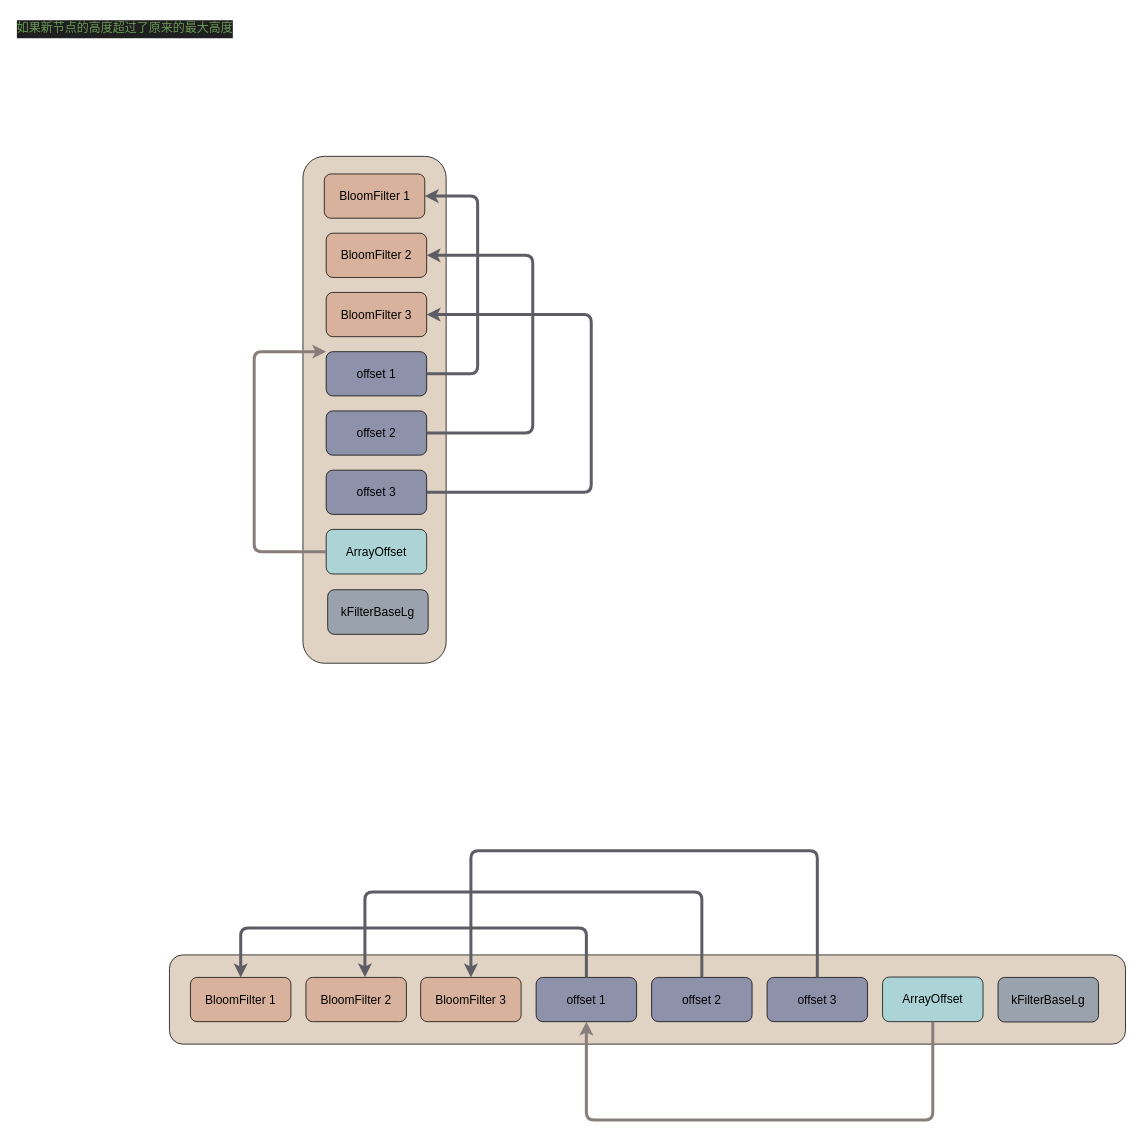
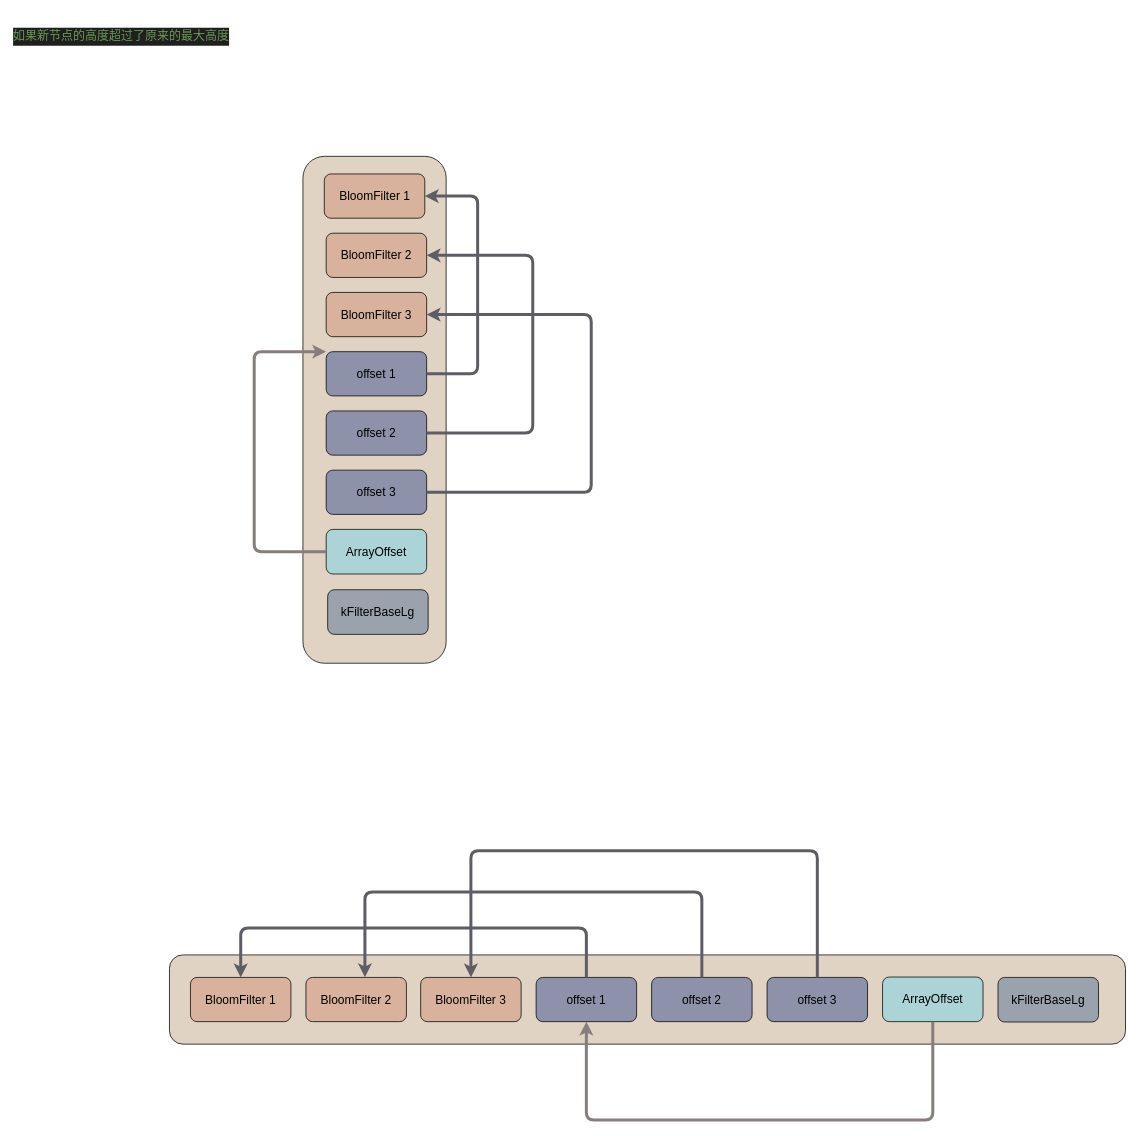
(134, 33) -> (130, 40)
